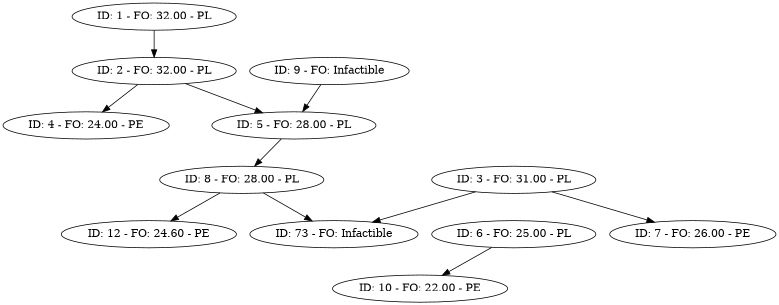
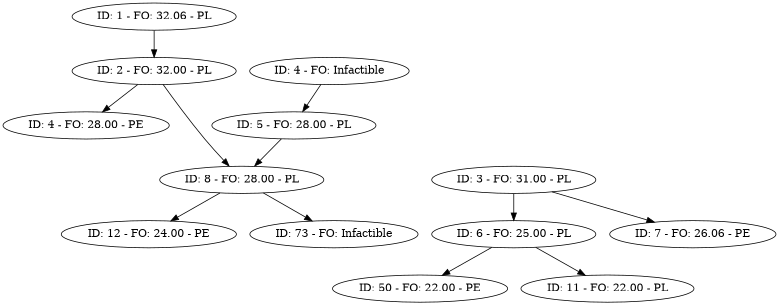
(154, 17) -> (154, 17)
(329, 71) -> (329, 71)
(220, 97) -> (192, 124)
(86, 125) -> (86, 125)
(428, 206) -> (514, 203)
(149, 234) -> (149, 234)
(693, 234) -> (693, 234)
(420, 289) -> (420, 289)
none -> (607, 289)
